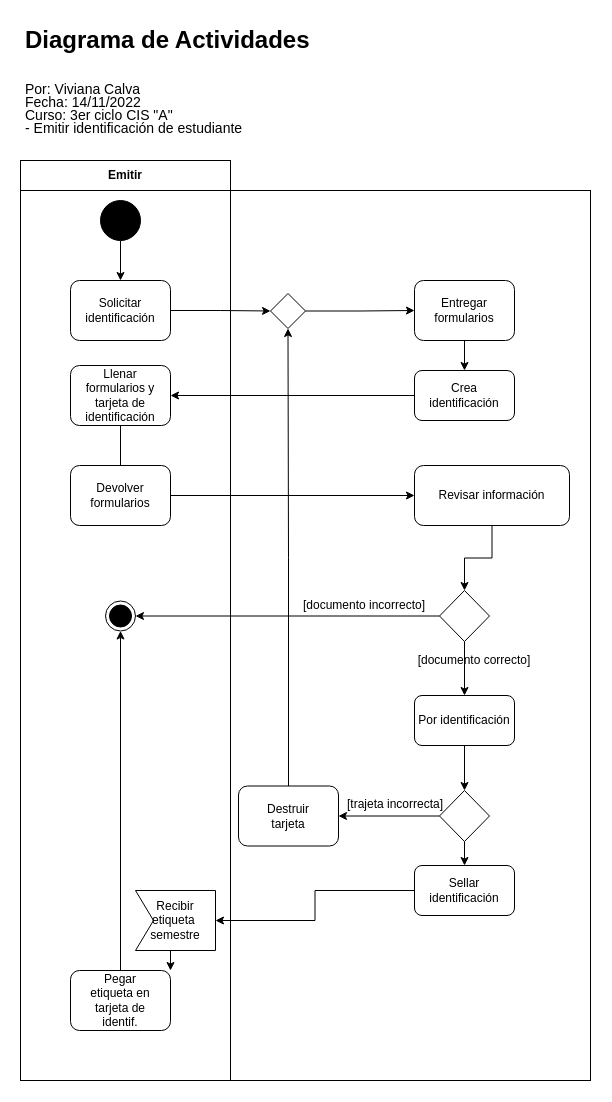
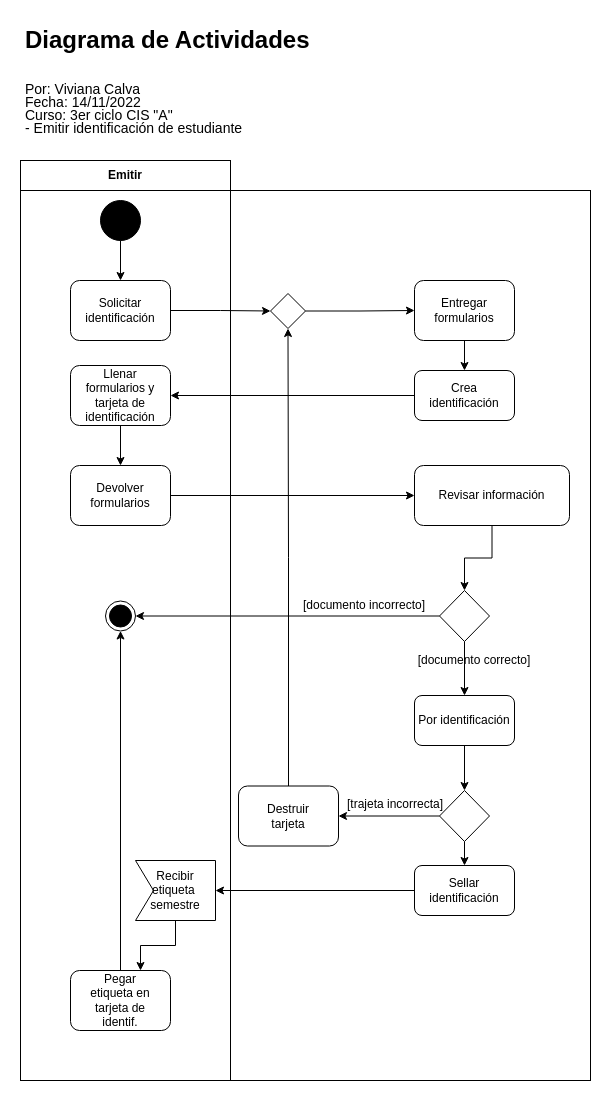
(121, 460) -> (121, 457)
(176, 921) -> (176, 891)
